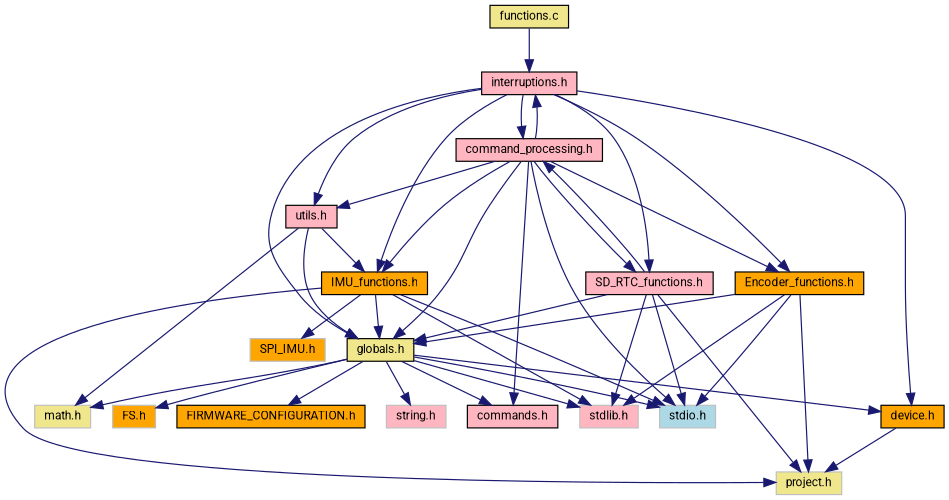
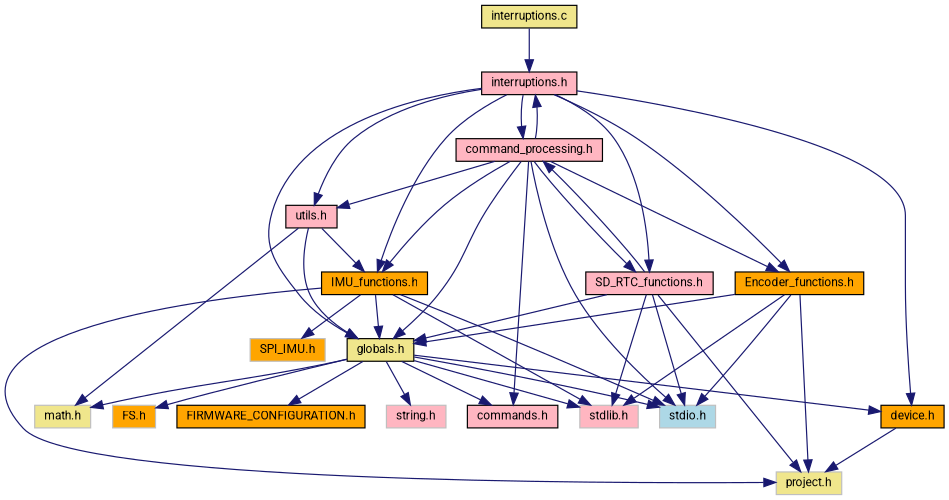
(529, 17) -> (529, 17)
